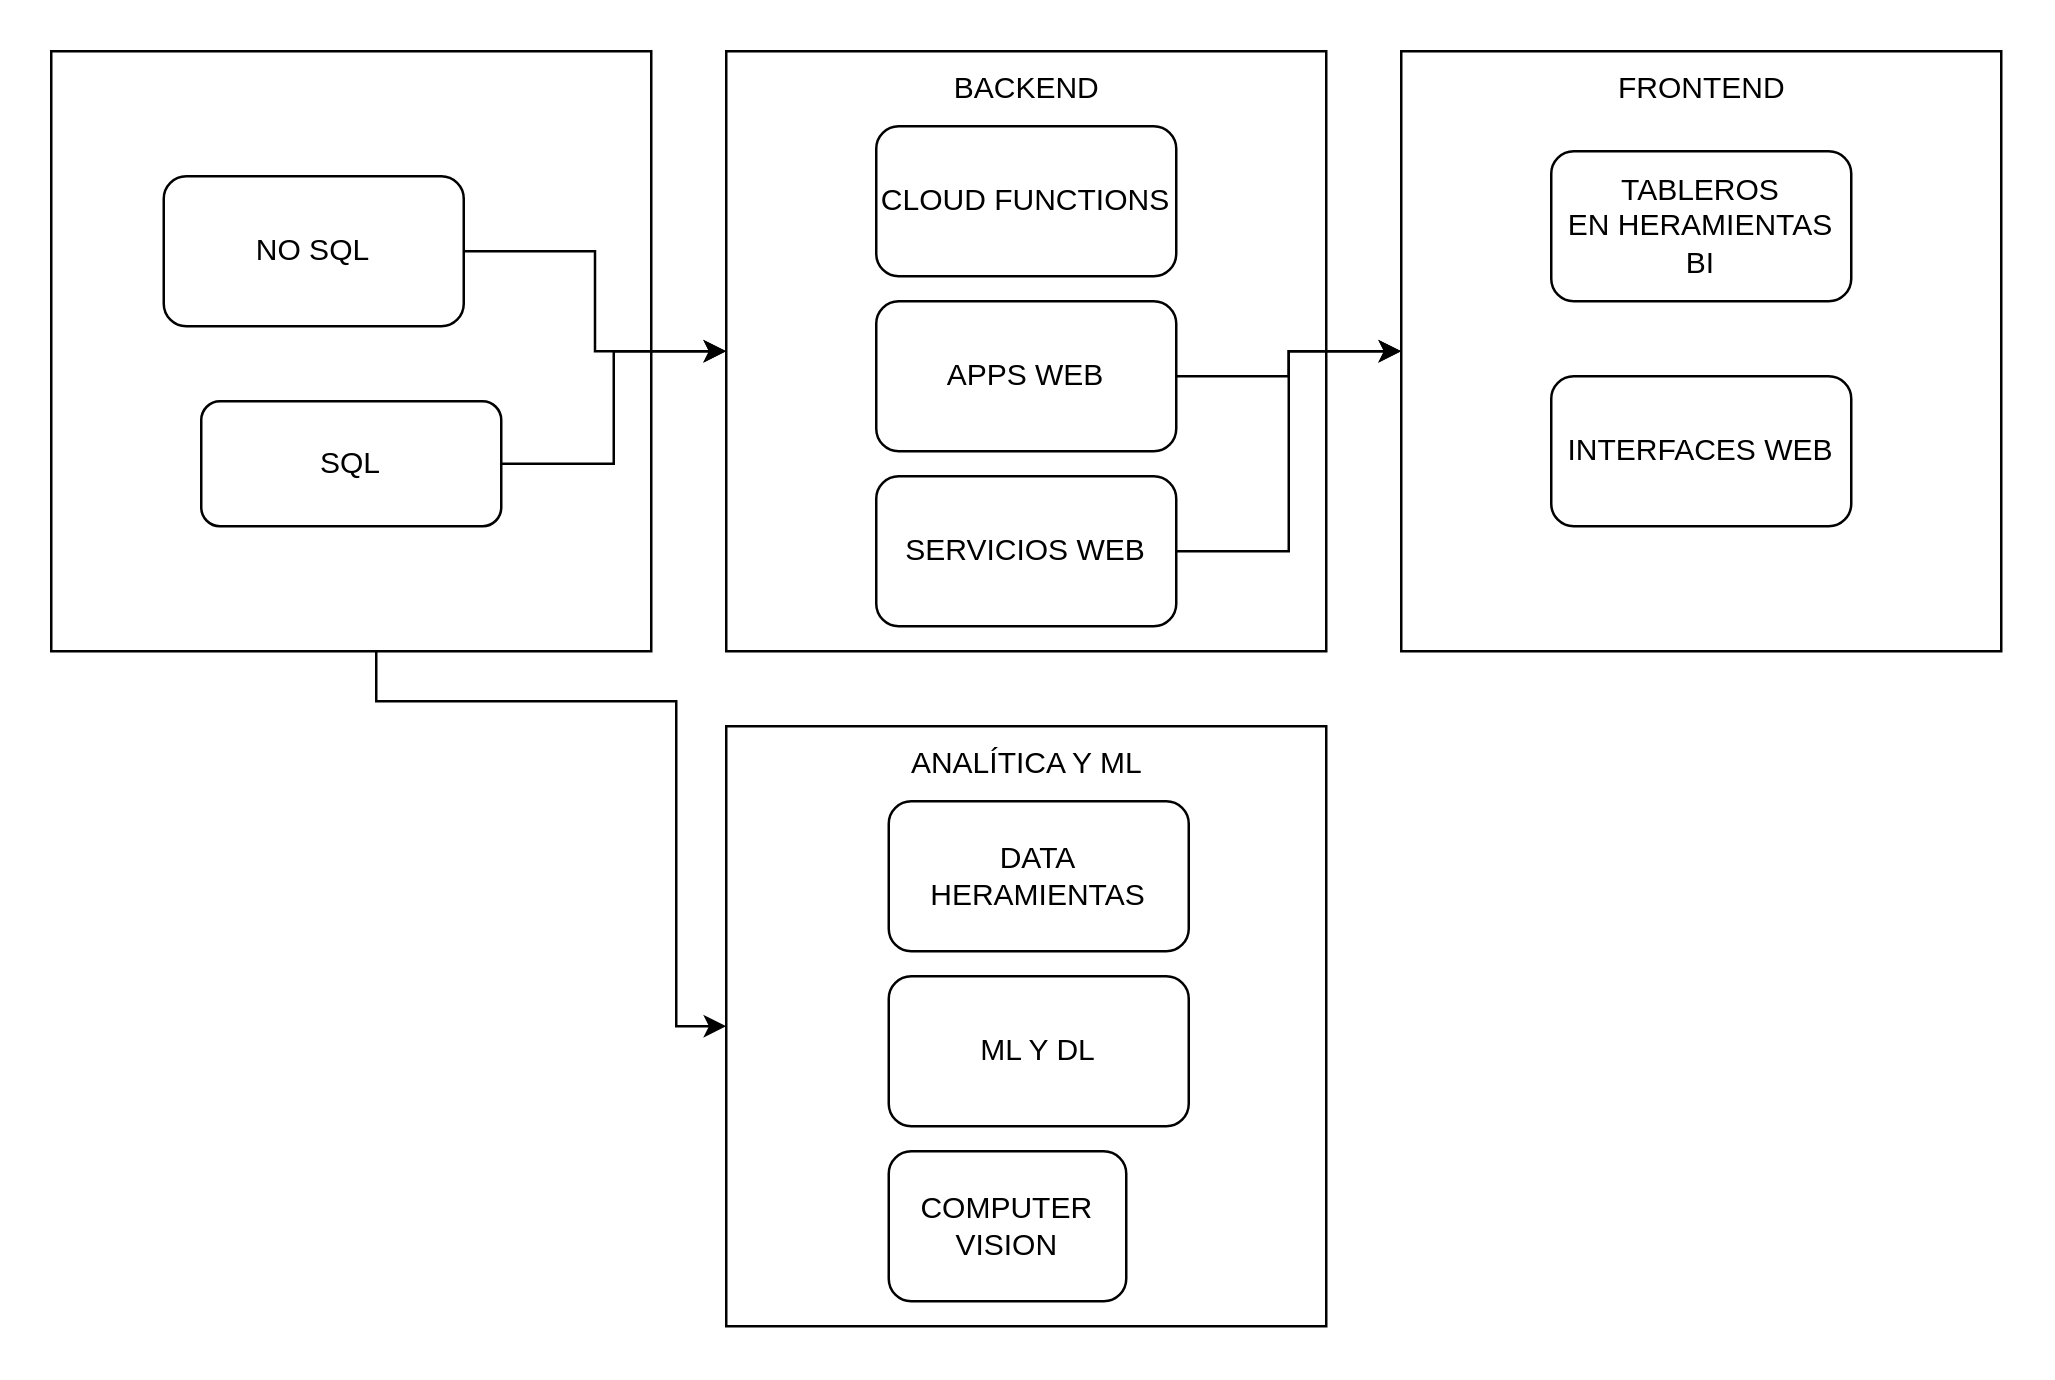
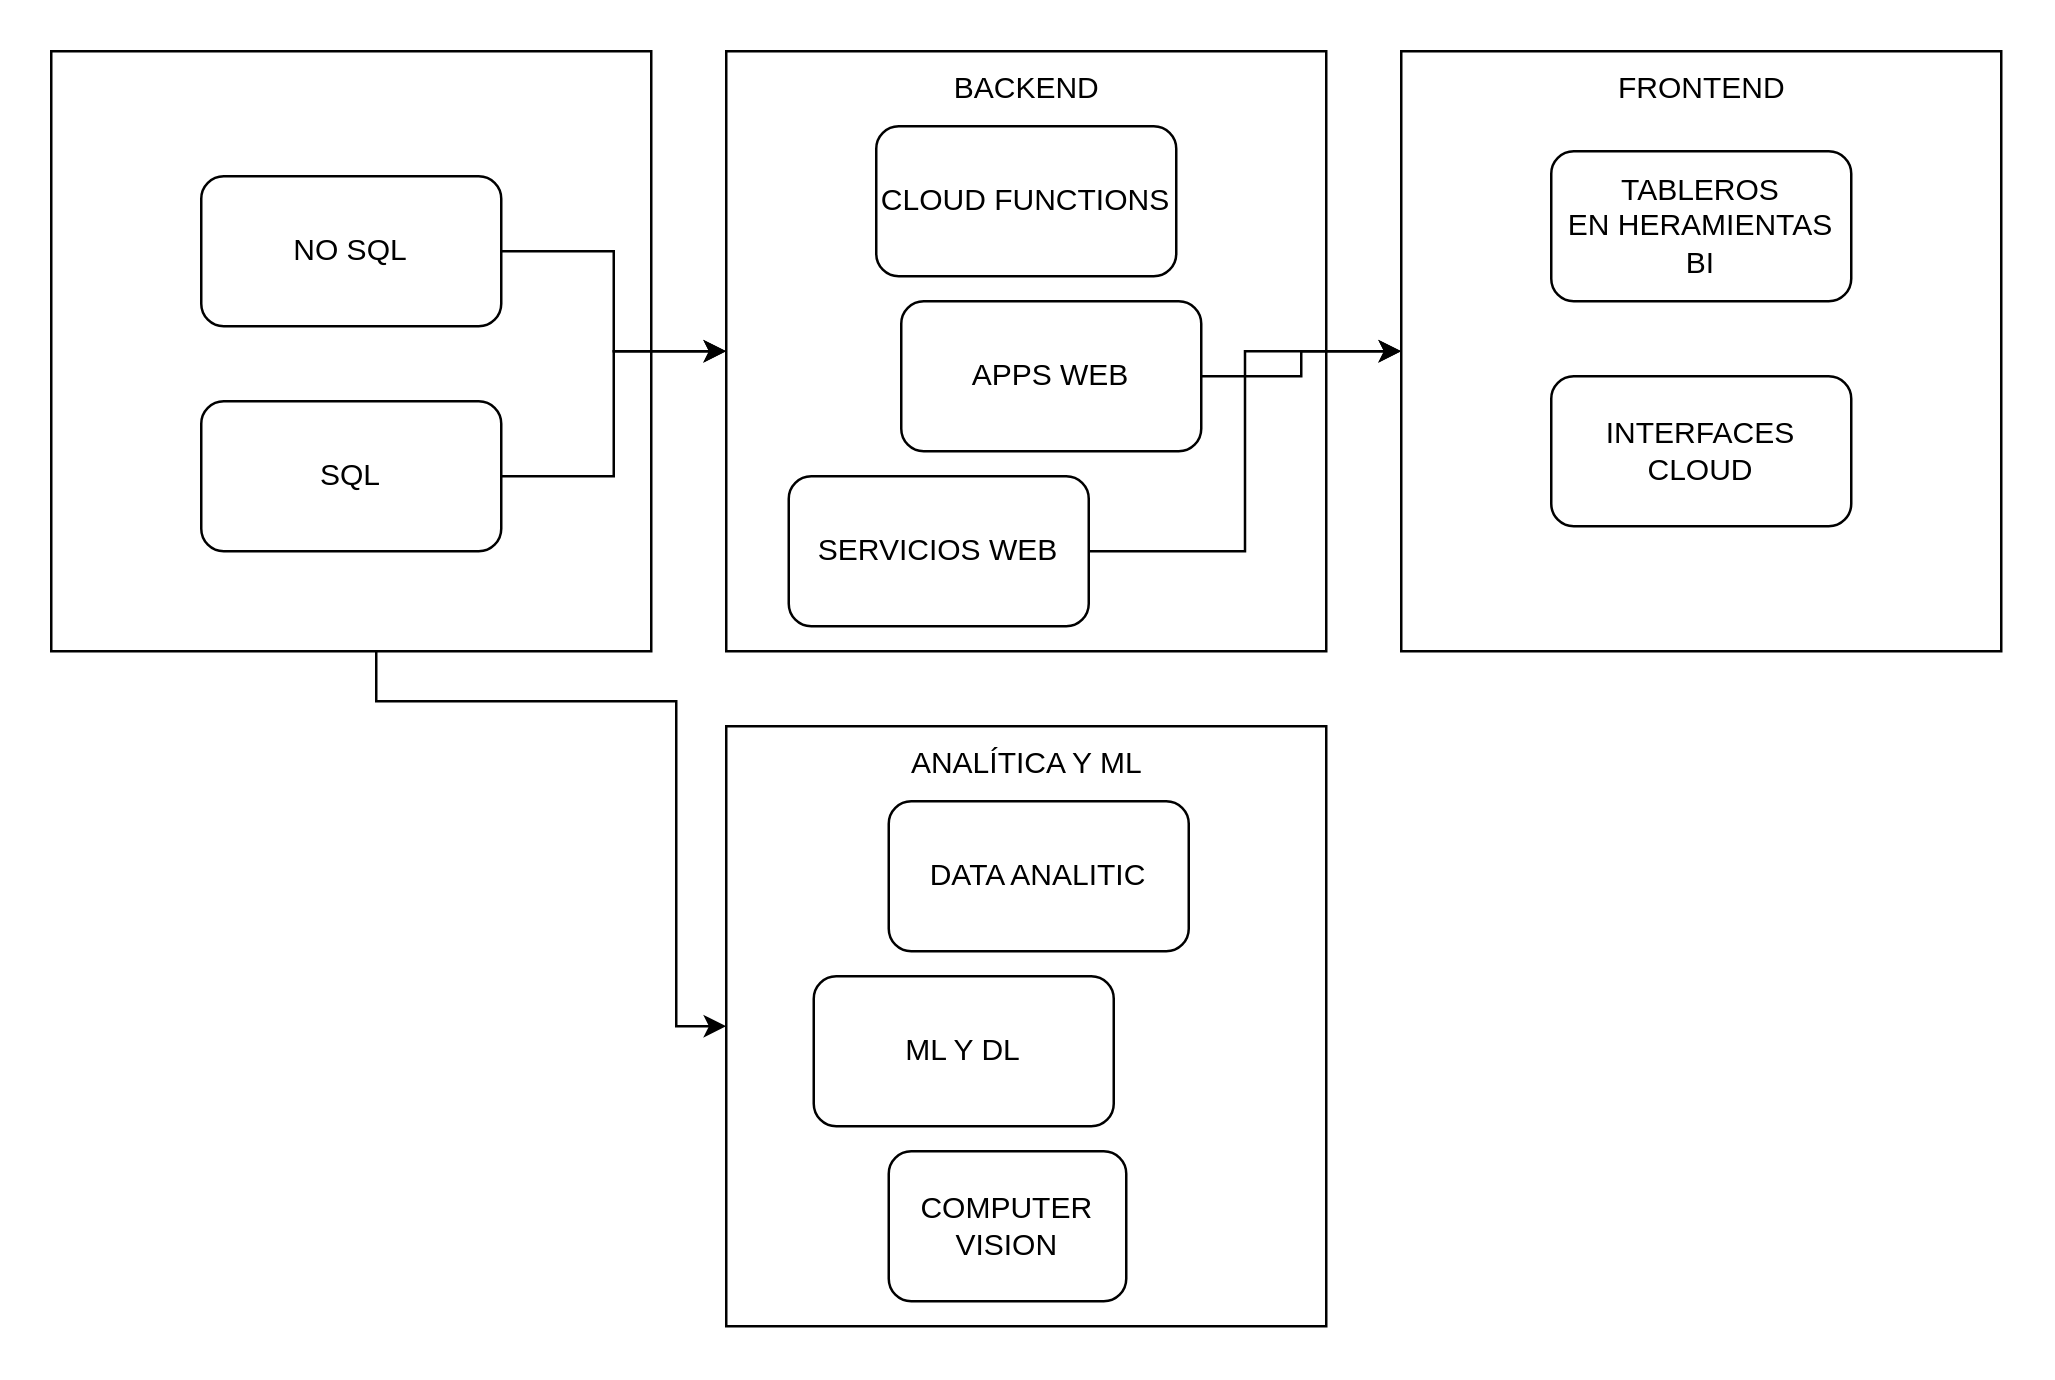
(314, 251) -> (351, 251)
(1026, 376) -> (1051, 376)
(1701, 451) -> (1701, 451)
(351, 464) -> (351, 476)
(1026, 551) -> (939, 551)
(1039, 876) -> (1039, 876)
(1039, 1051) -> (964, 1051)
